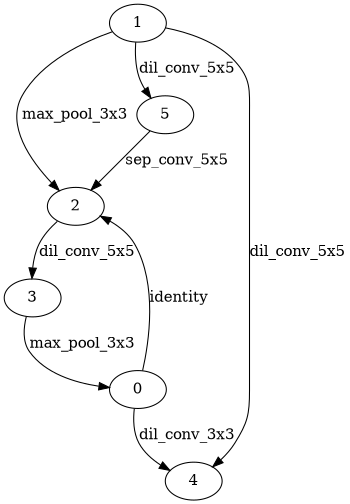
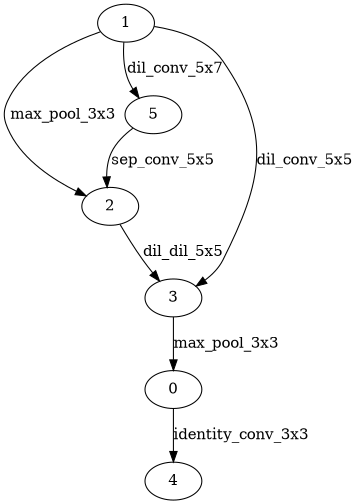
(187, 69) -> (175, 69)
(250, 223) -> (255, 134)
(87, 252) -> (183, 252)
(148, 290) -> none
(187, 435) -> (241, 435)
